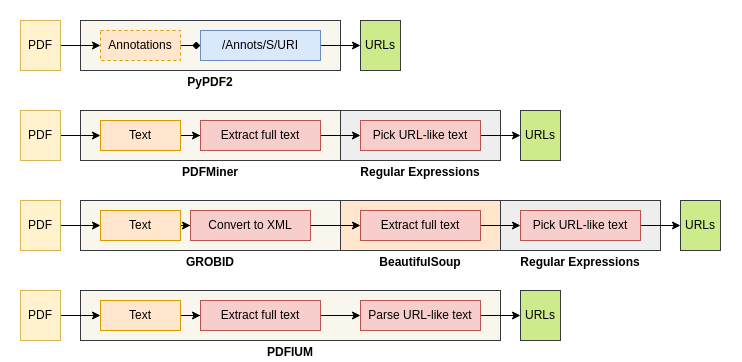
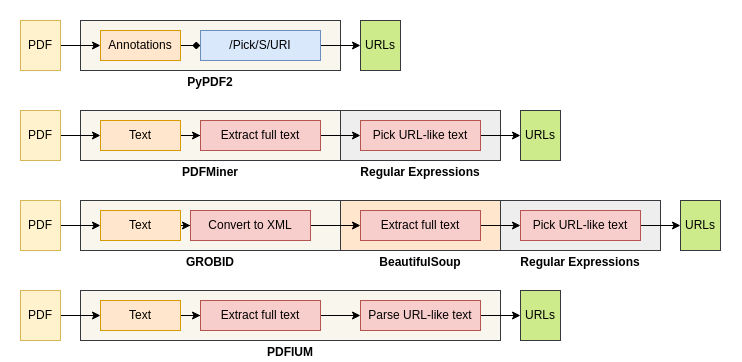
(141, 46) -> (141, 46)
(261, 46) -> (261, 46)
